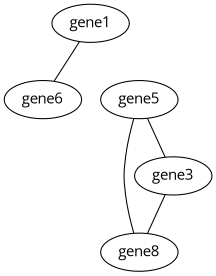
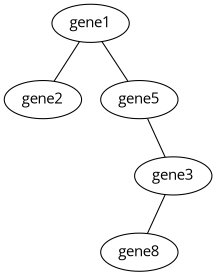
(43, 100) -> (43, 100)
(124, 176) -> (115, 61)
